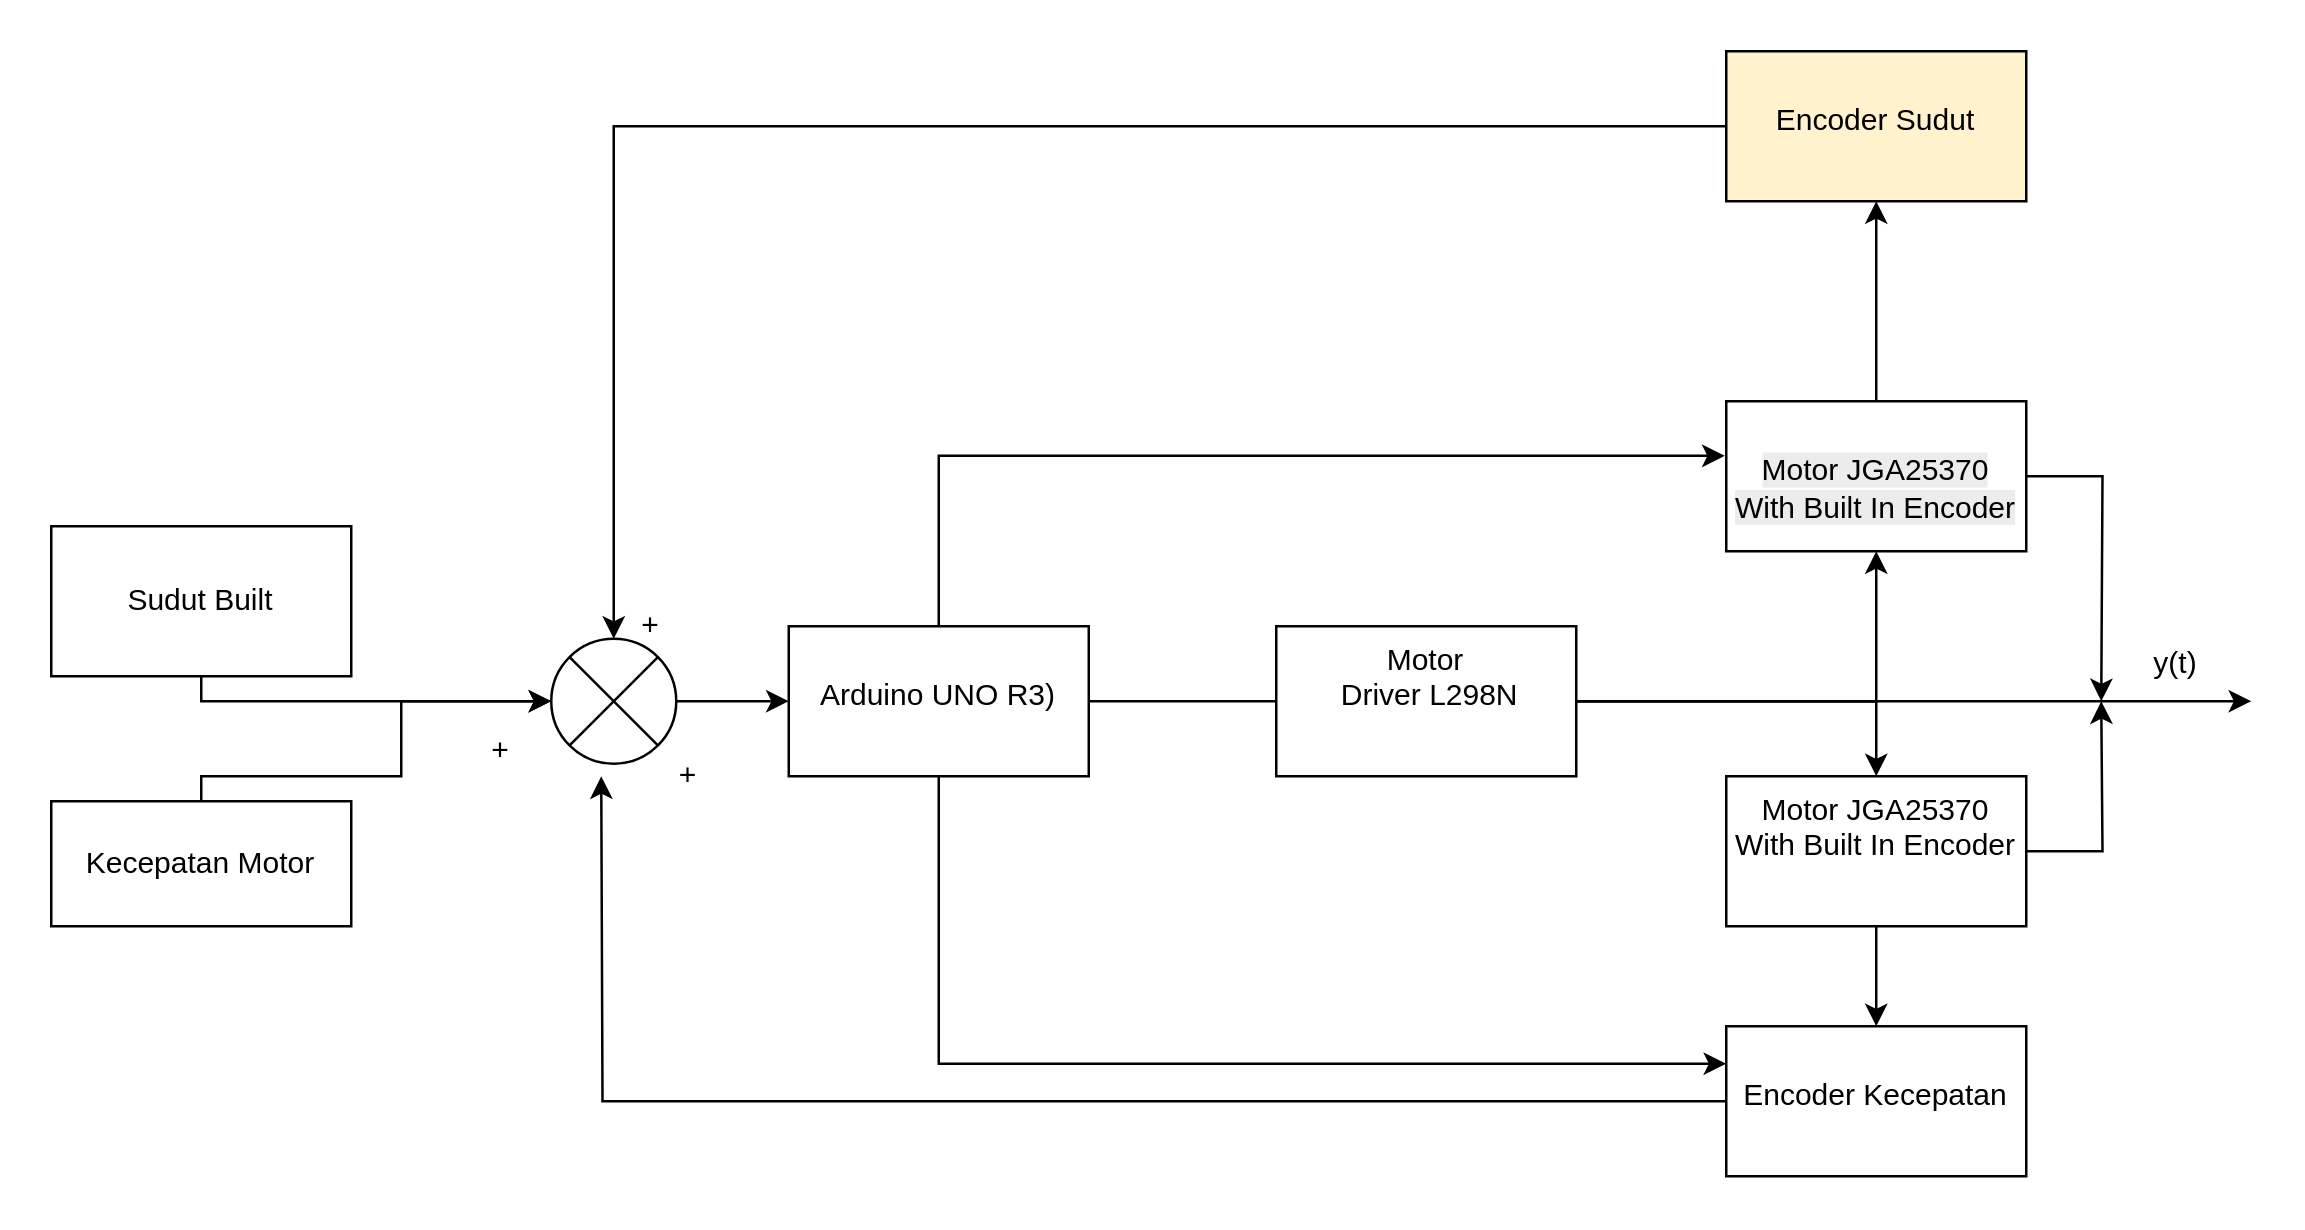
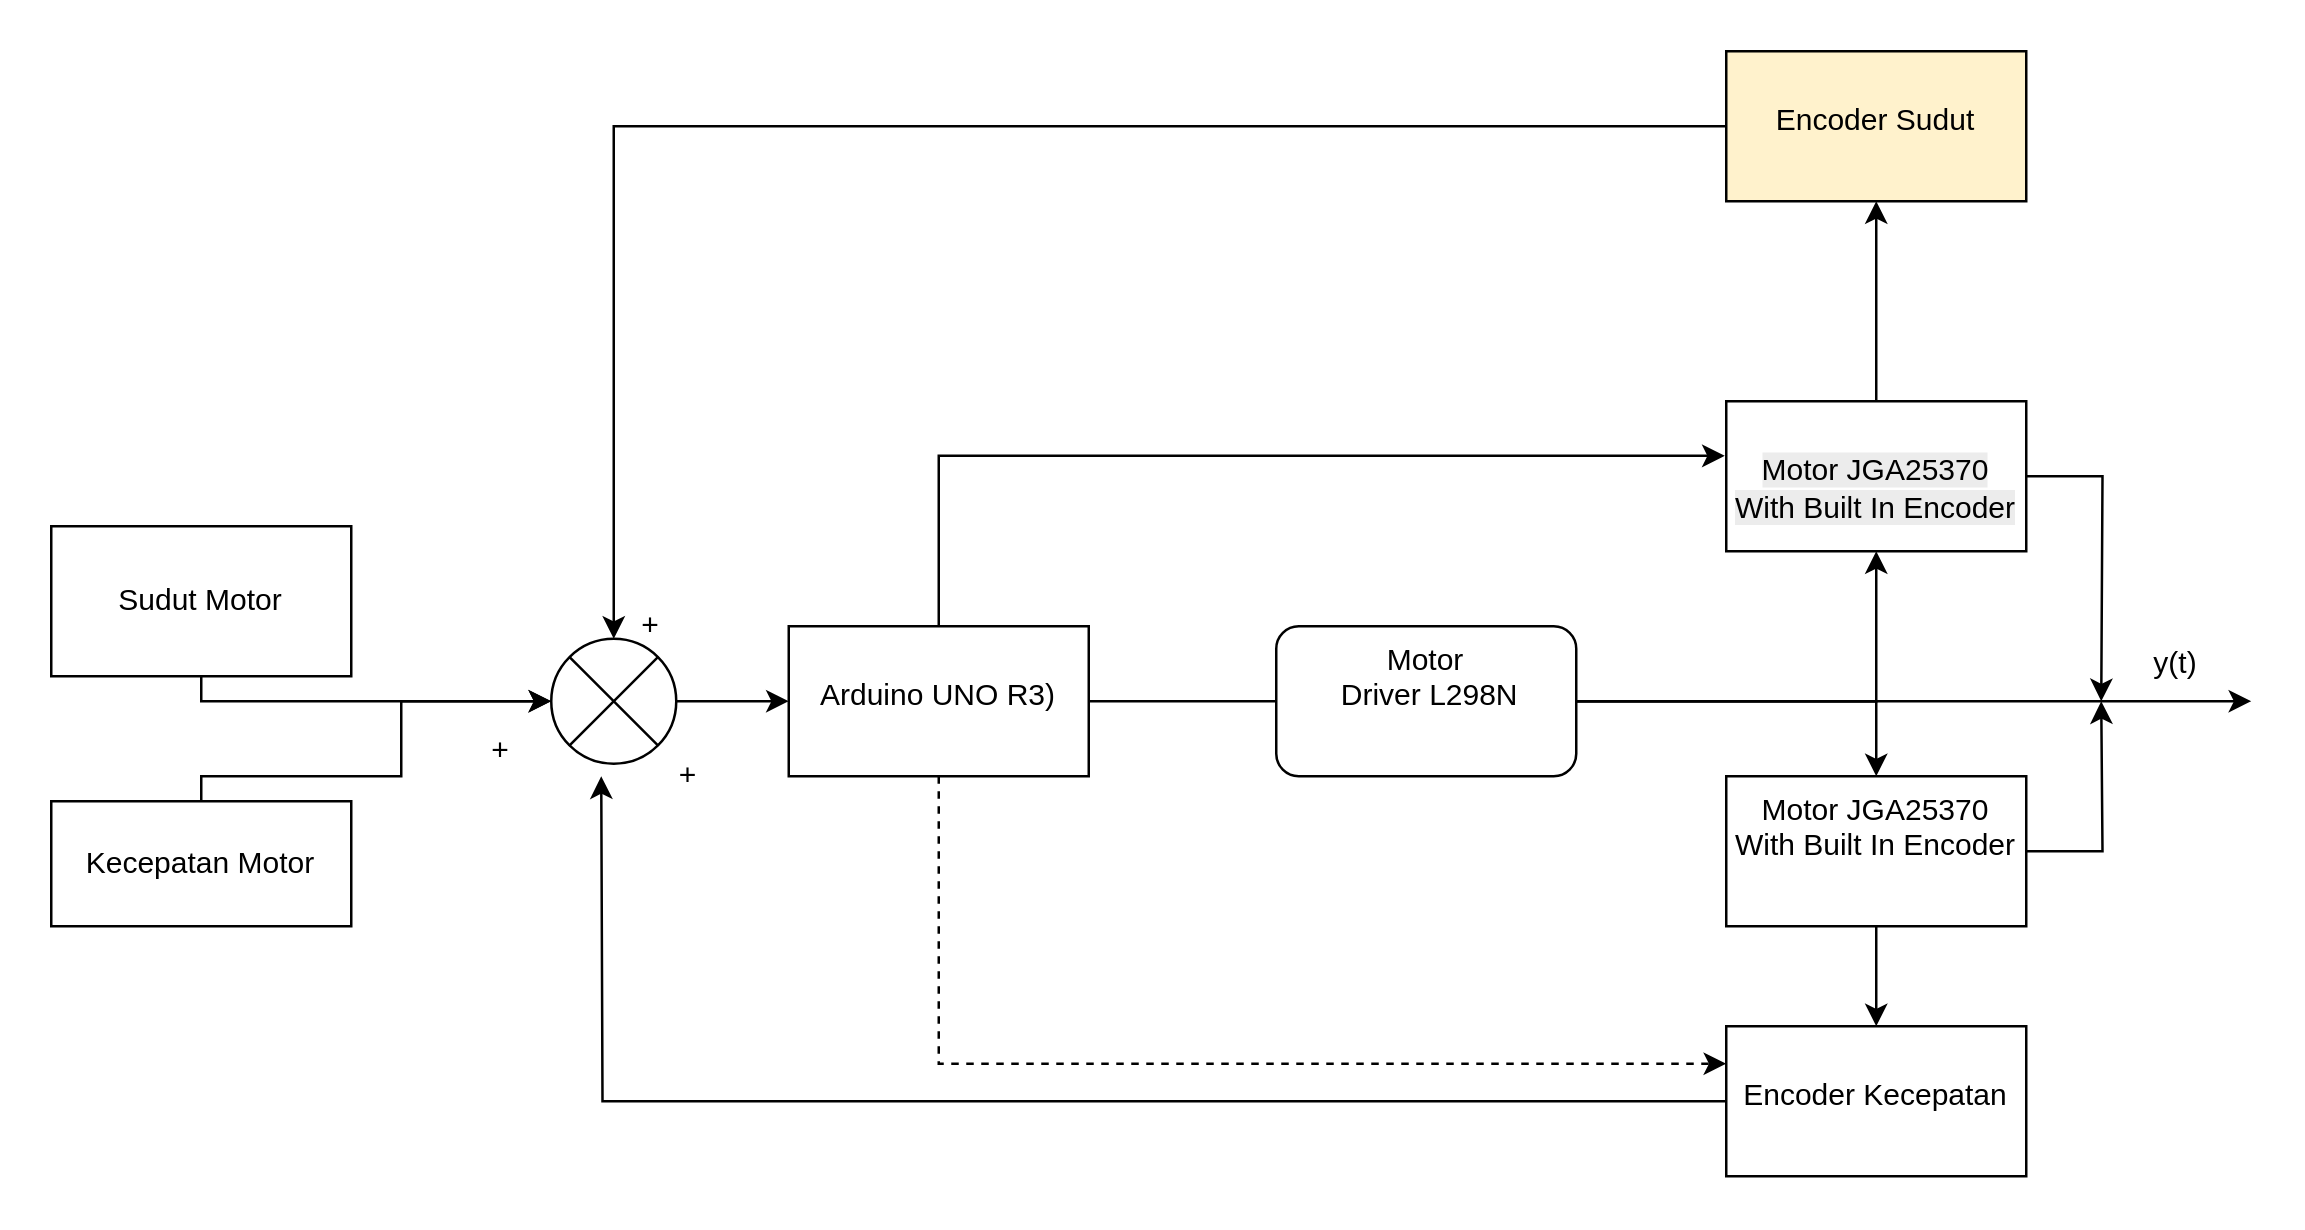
(201, 601) -> (201, 601)
(1426, 701) -> (1426, 701)
(1182, 1064) -> (1182, 1064)
